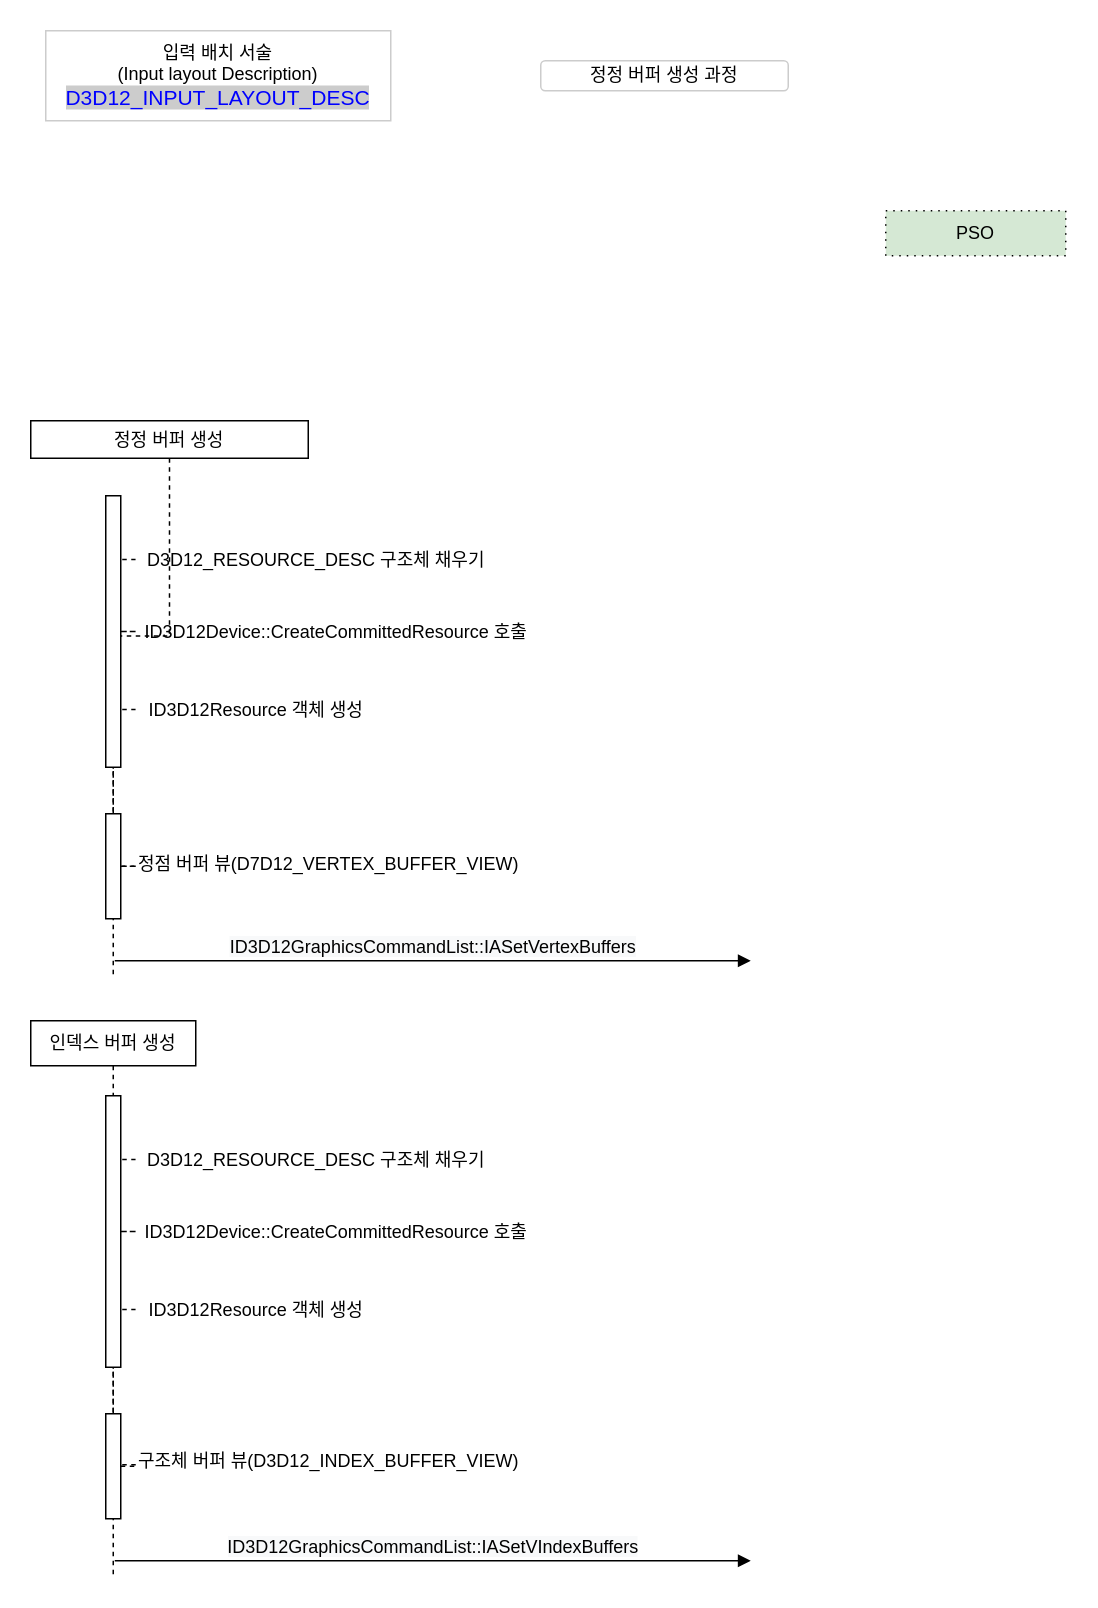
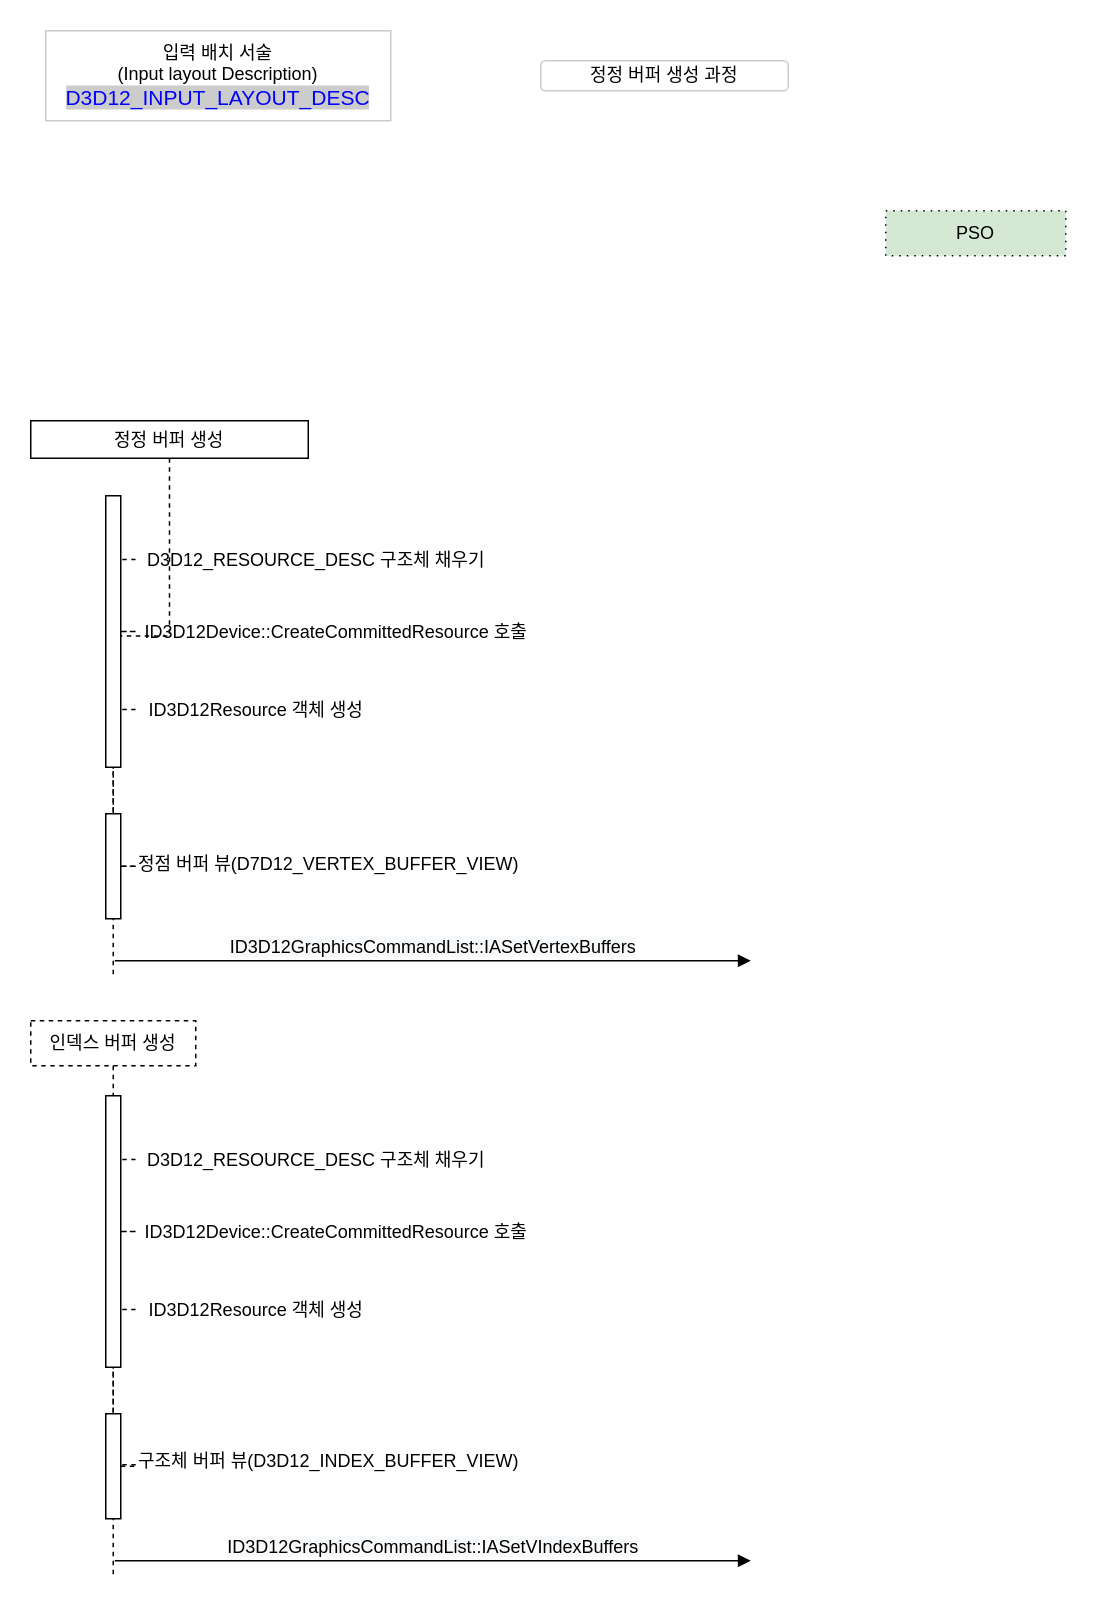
(113, 1043) -> (113, 1043)
